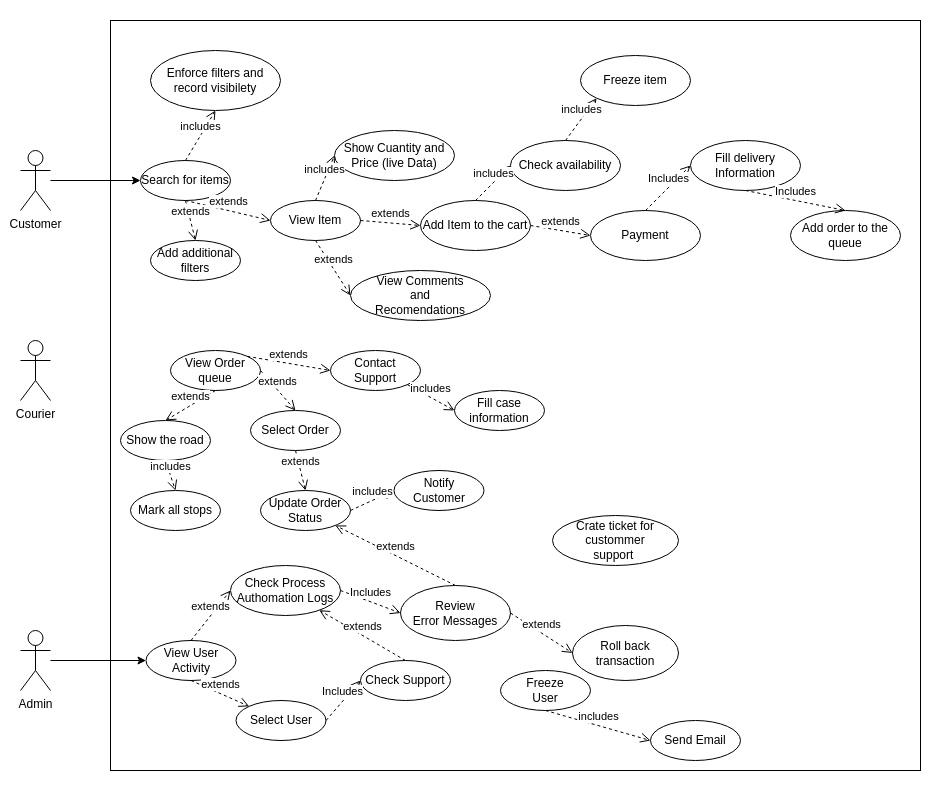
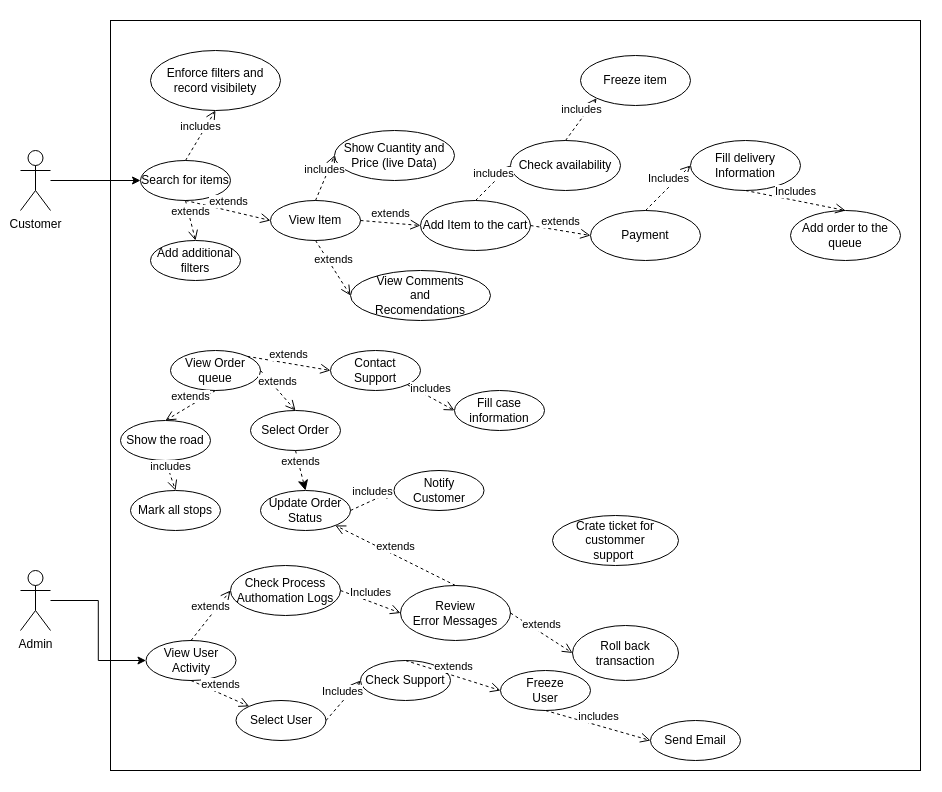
(36, 371) -> none
(304, 483) -> (303, 481)
(364, 636) -> (451, 675)
(36, 661) -> (36, 601)
